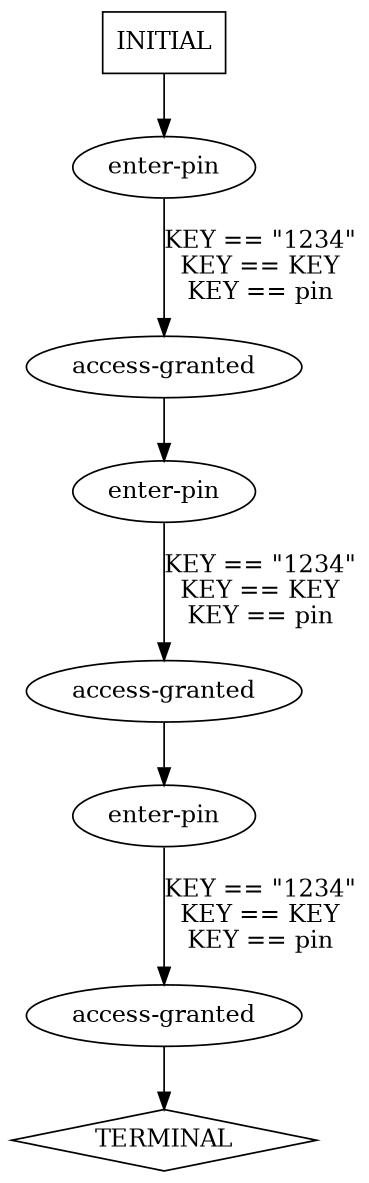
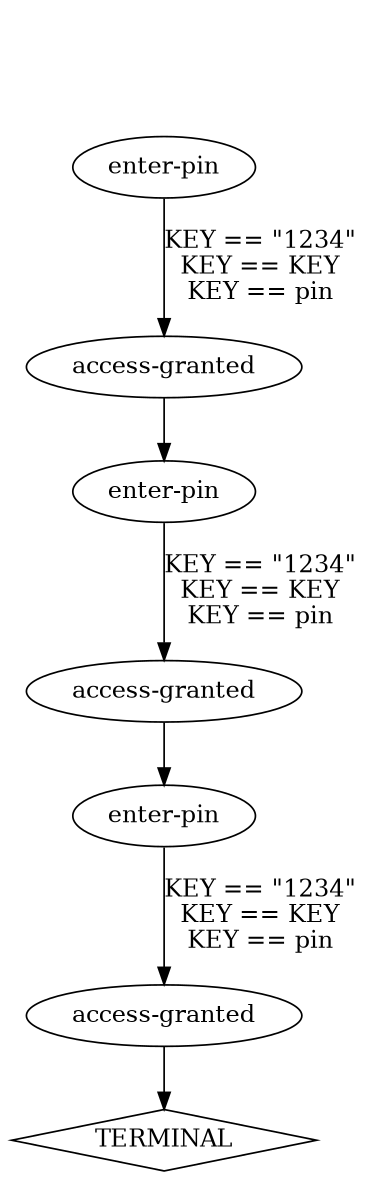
(164, 43) -> none
